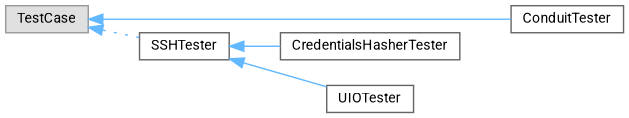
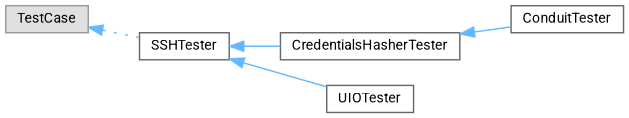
(307, 19) -> (493, 29)
